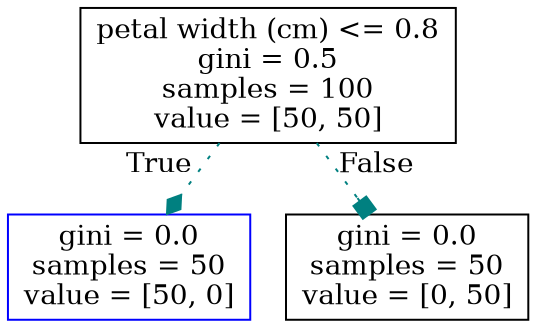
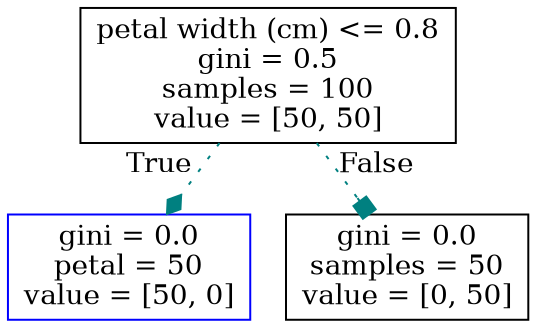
(129, 267) -> (129, 267)
